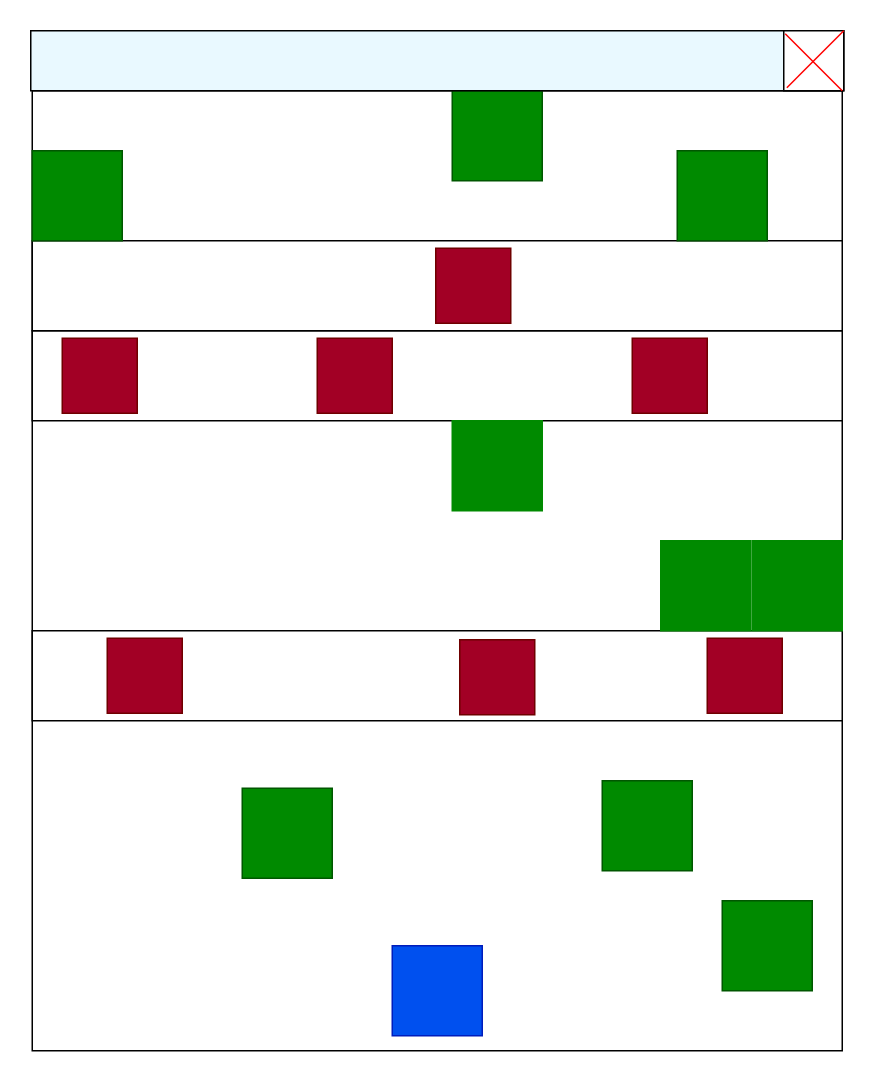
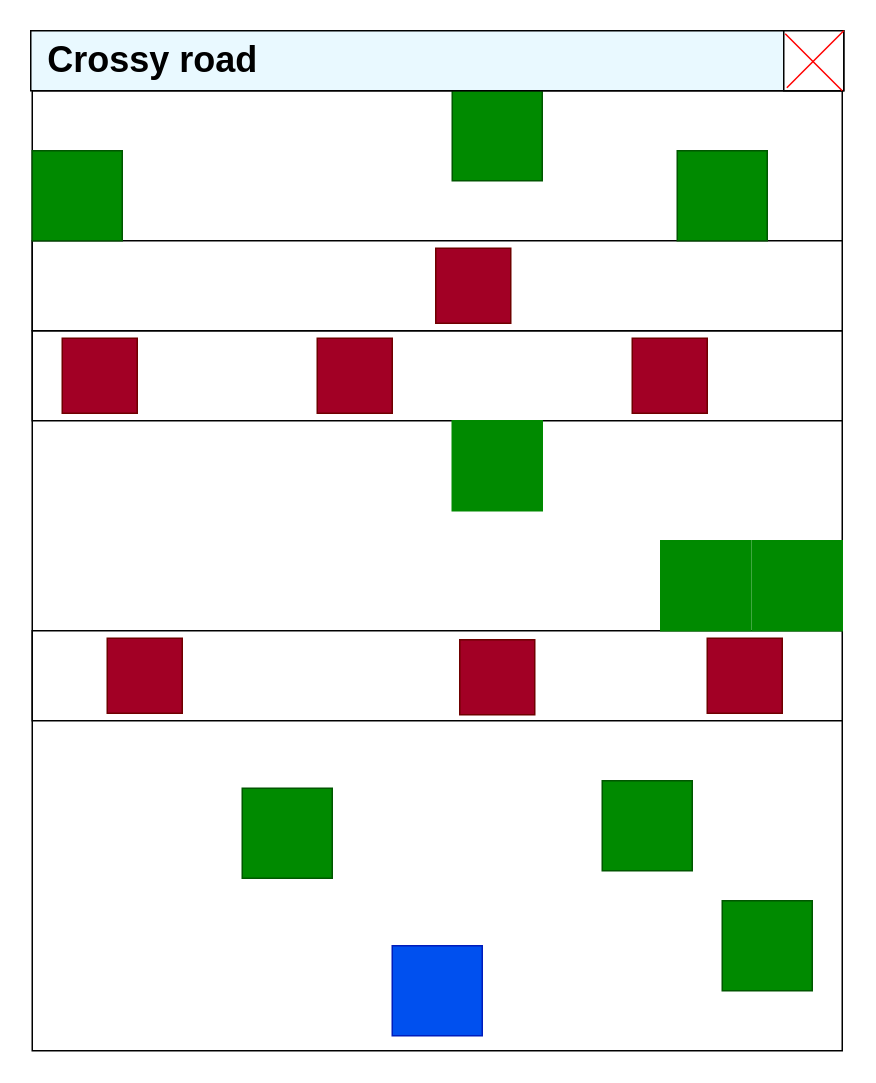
none -> (152, 61)
